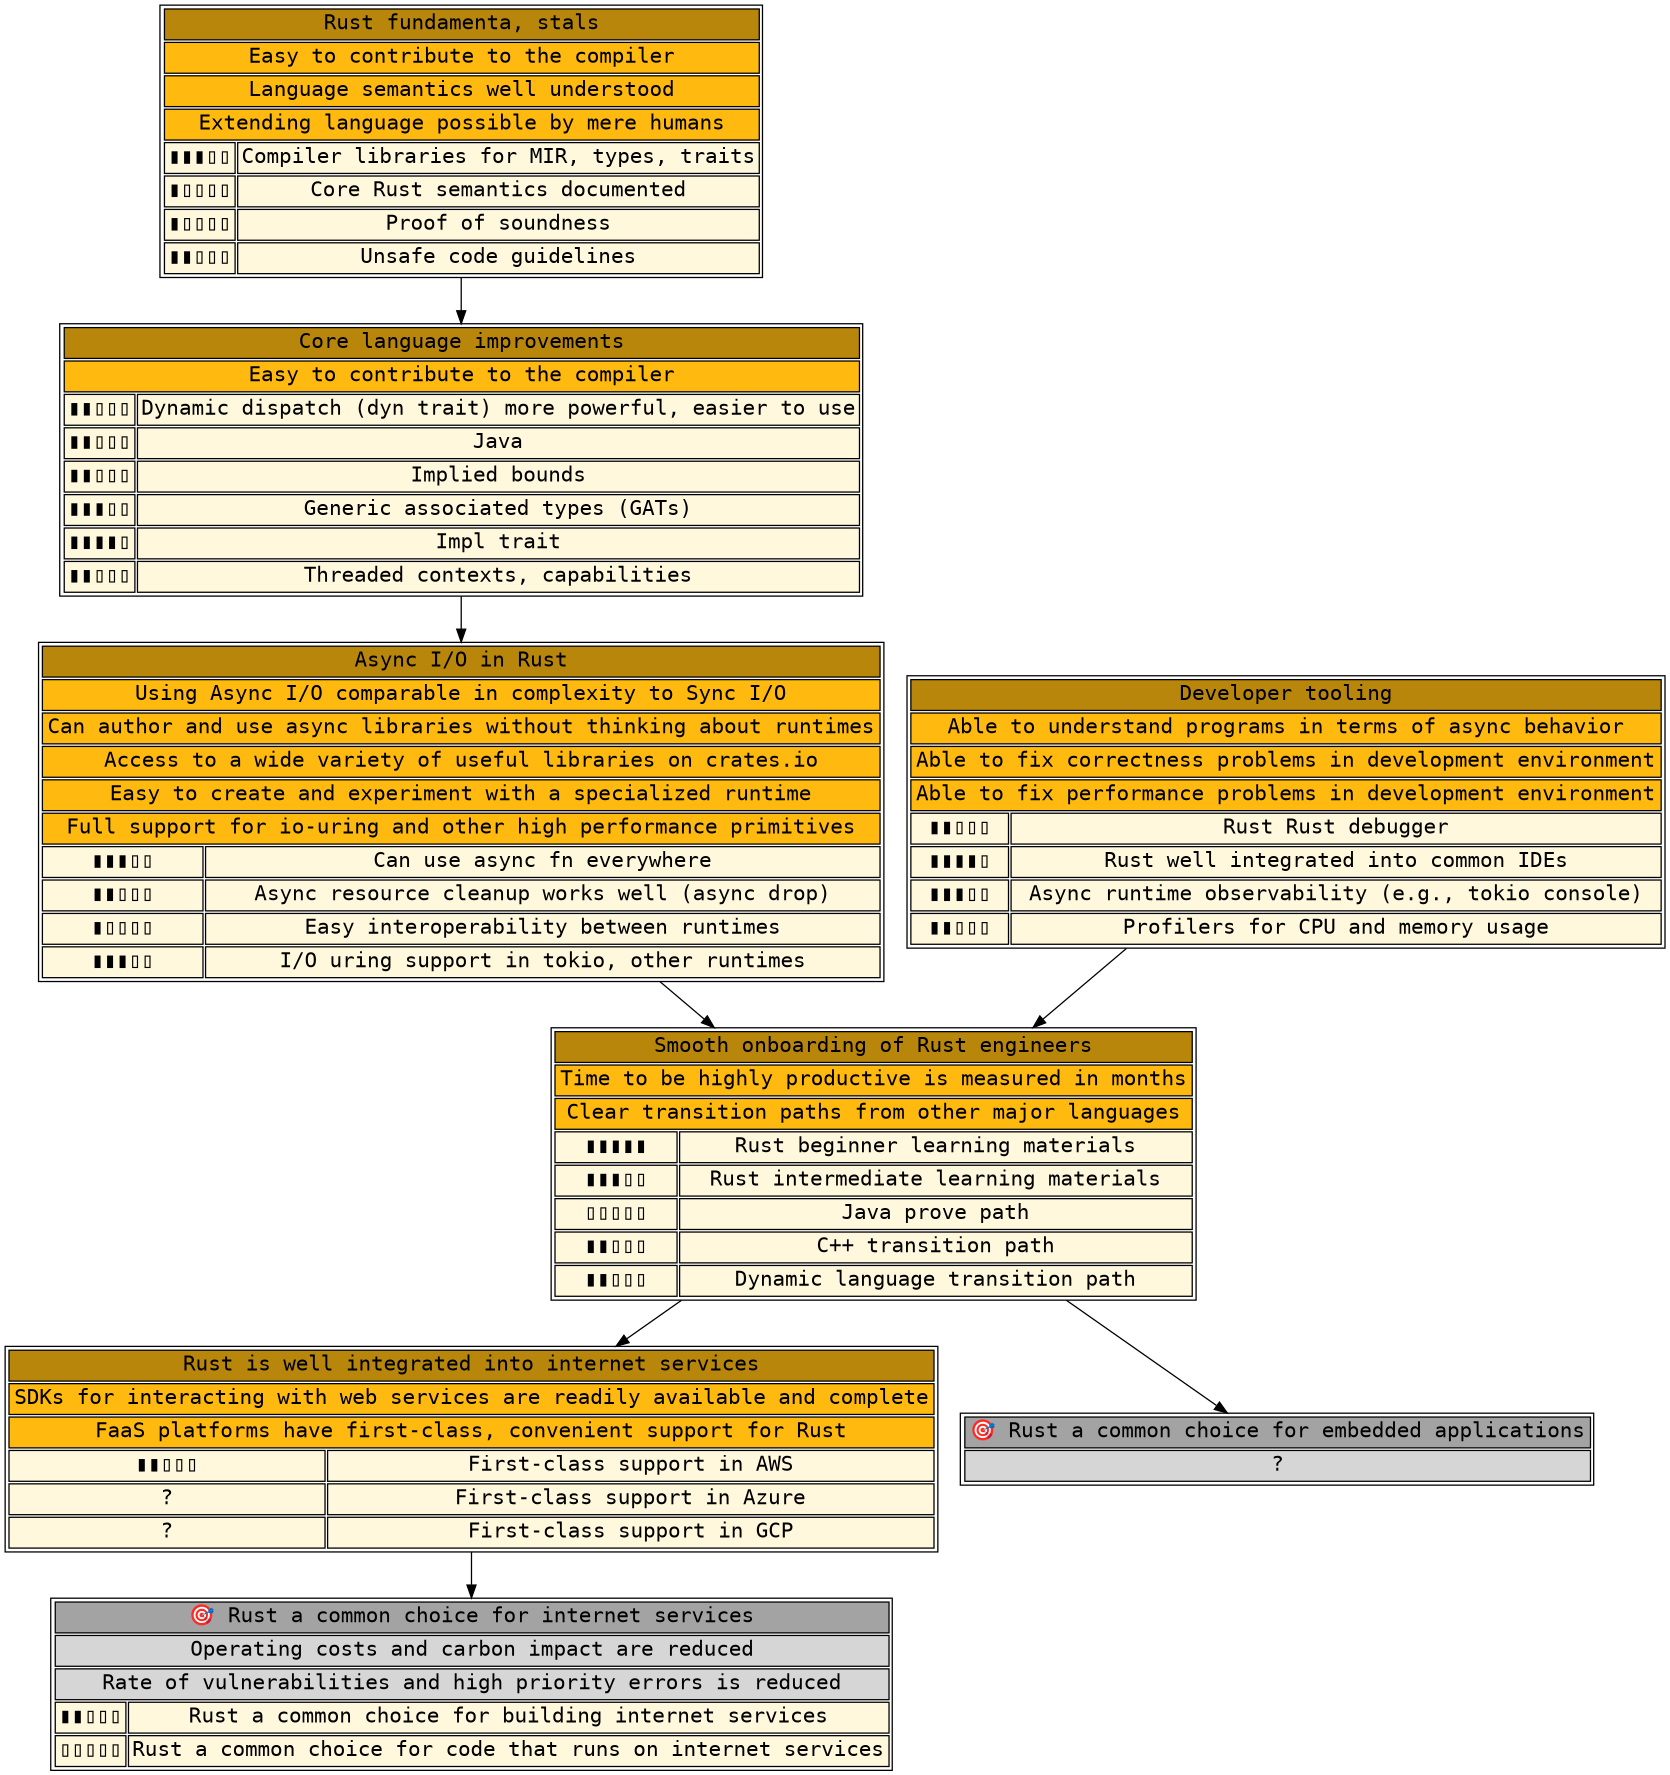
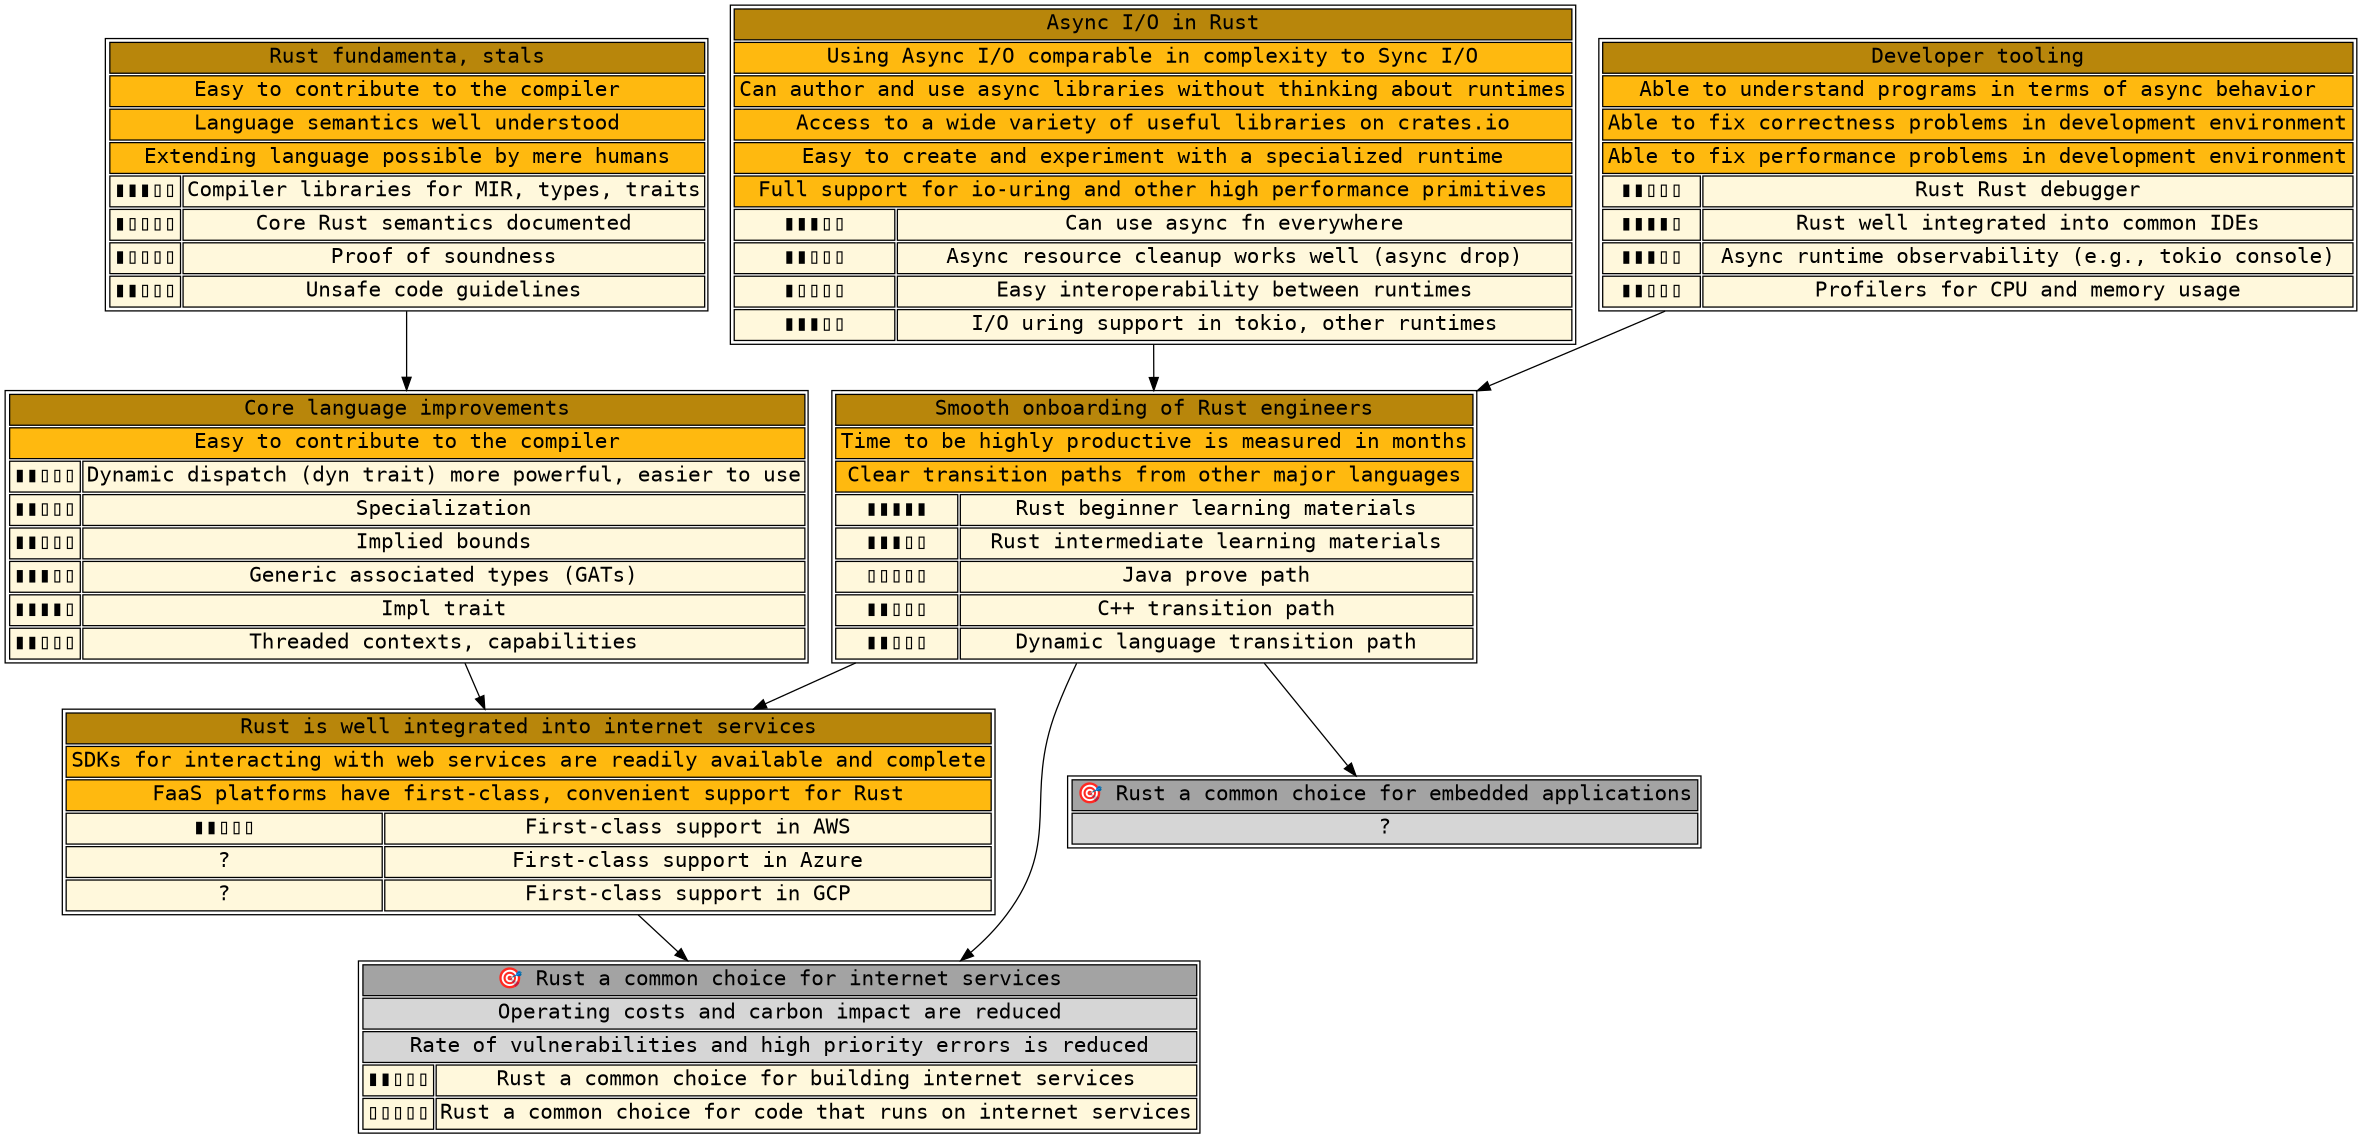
(498, 442) -> (444, 509)
(461, 613) -> (472, 680)
none -> (1040, 816)
